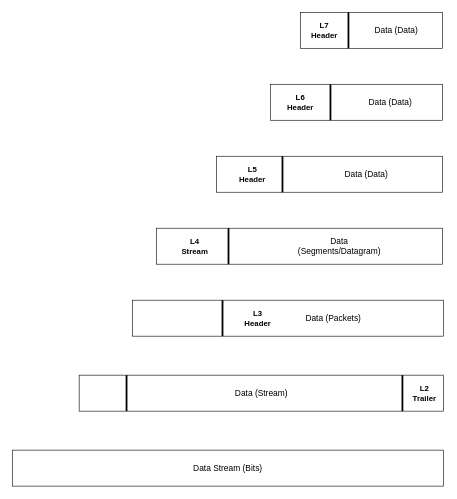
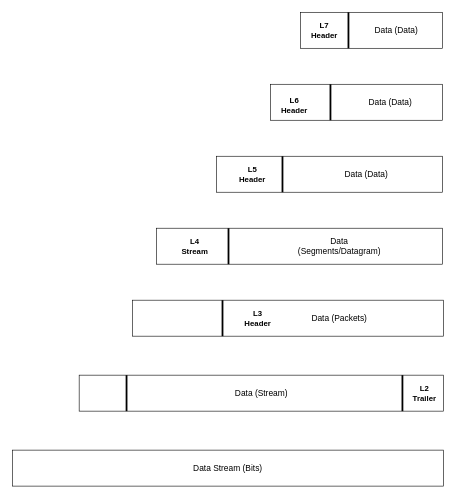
(300, 102) -> (294, 105)
(333, 318) -> (339, 318)
